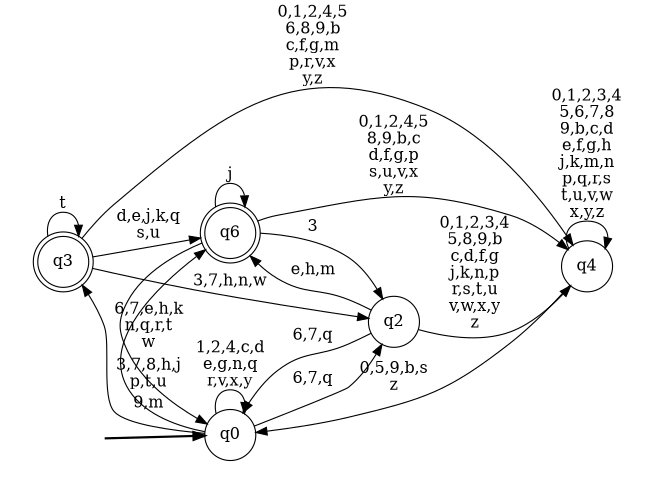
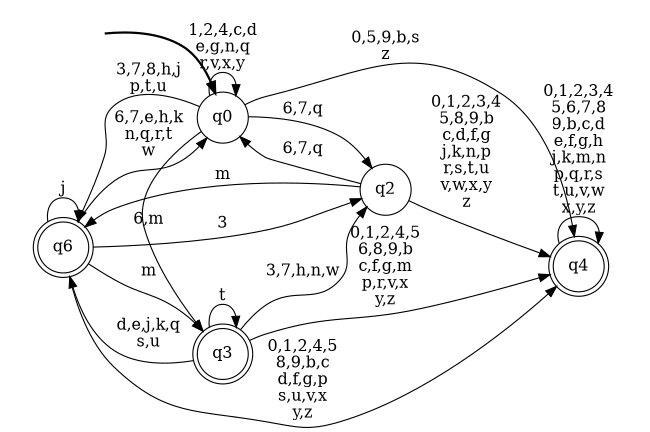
(587, 266) -> (579, 266)
(313, 270) -> (223, 175)
none -> (142, 292)
(435, 391) -> (450, 69)
(149, 403) -> (149, 220)
